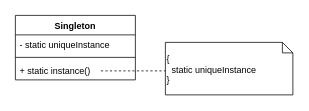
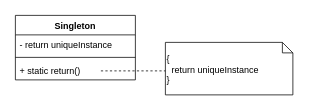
(73, 45) -> (74, 45)
(216, 59) -> (217, 59)
(63, 71) -> (59, 71)
